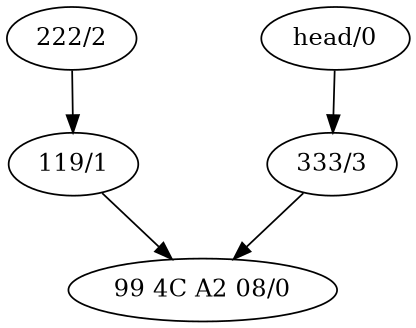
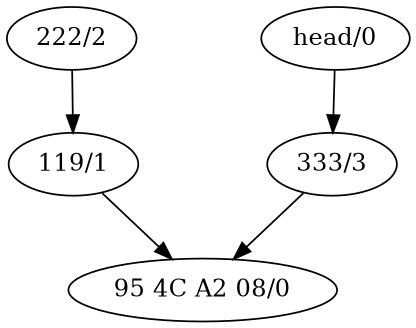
(203, 290) -> (203, 290)
